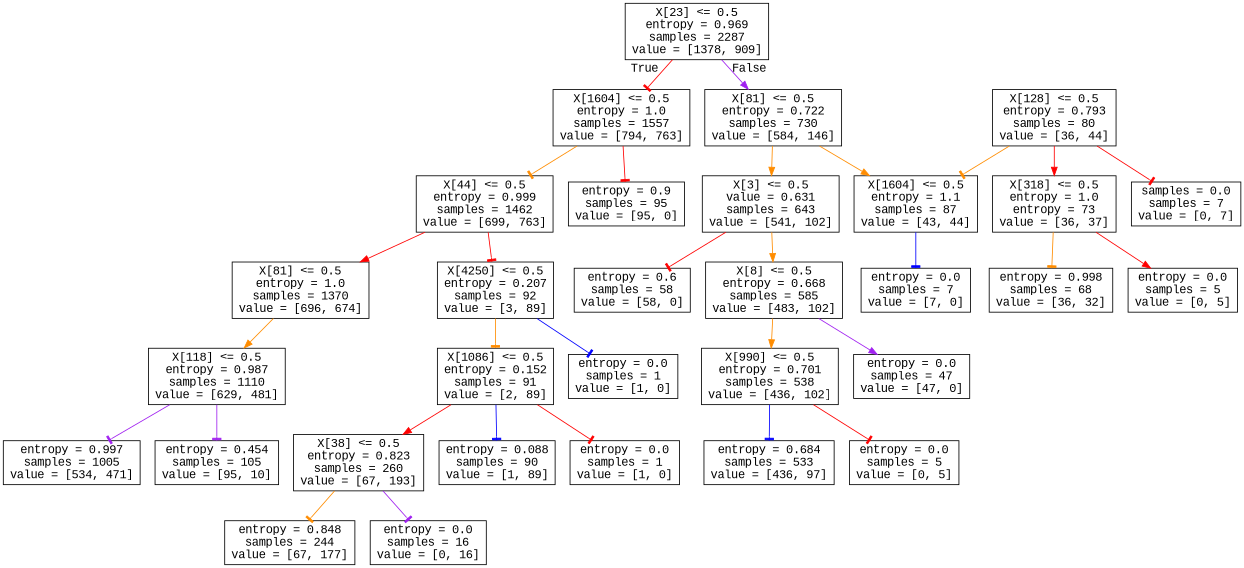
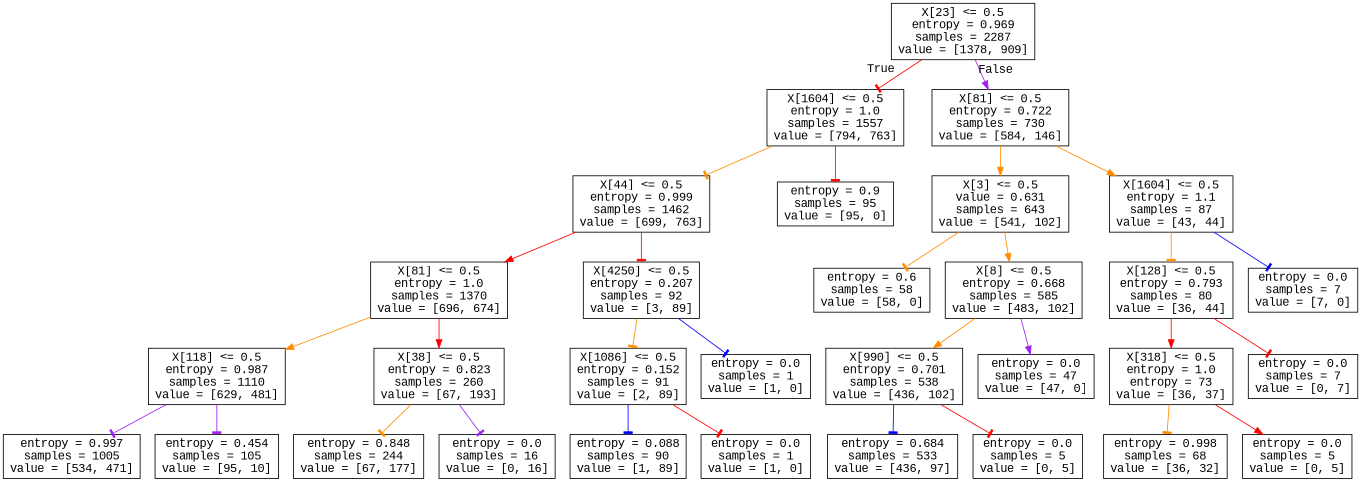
(987, 160) -> (1171, 245)
(1186, 204) -> (1303, 376)
(698, 249) -> (933, 249)
(431, 417) -> (439, 329)
